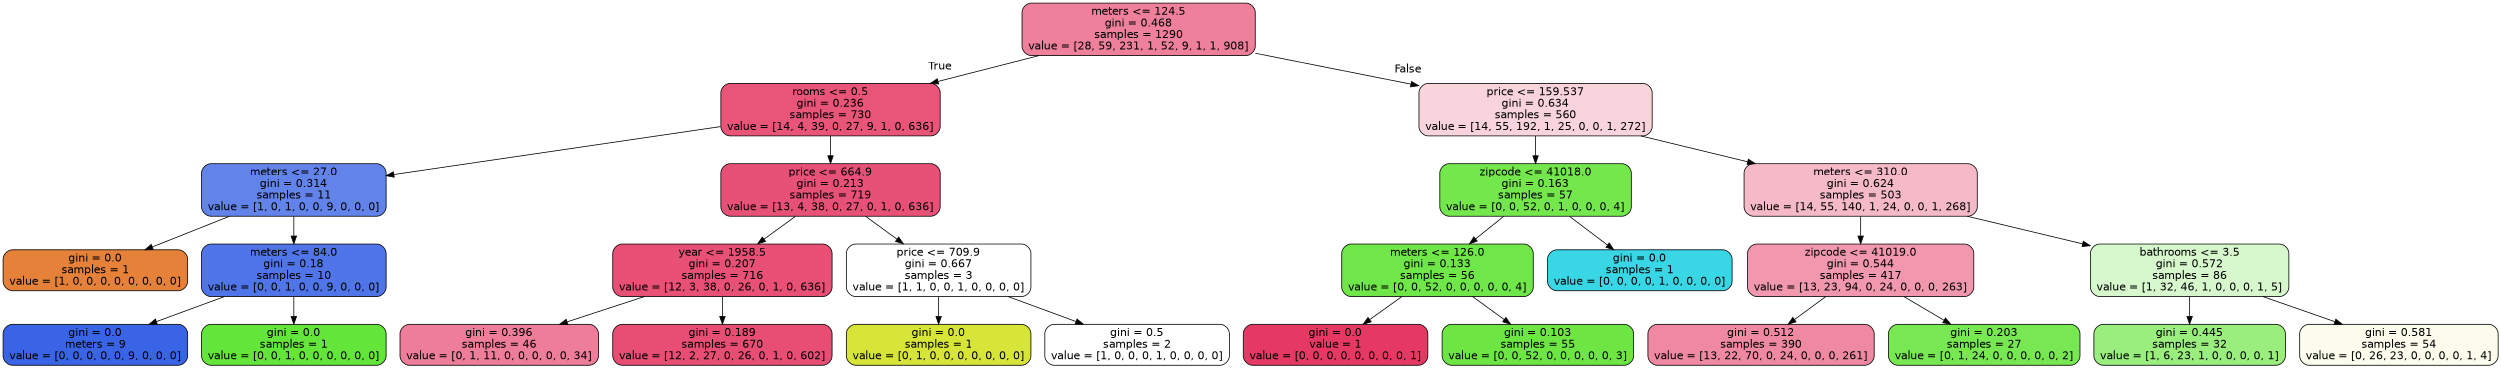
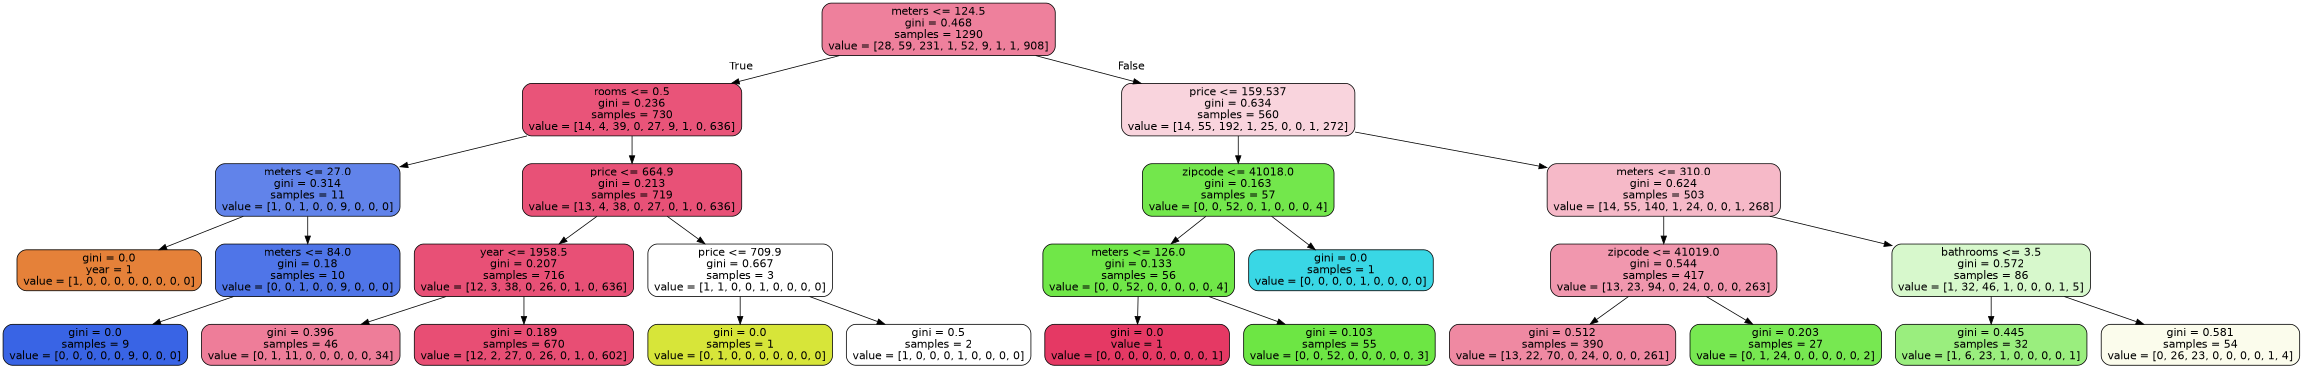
(95, 270) -> (109, 270)
(95, 345) -> (95, 345)
(294, 345) -> none
